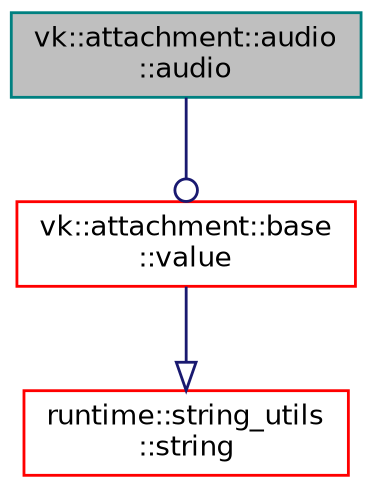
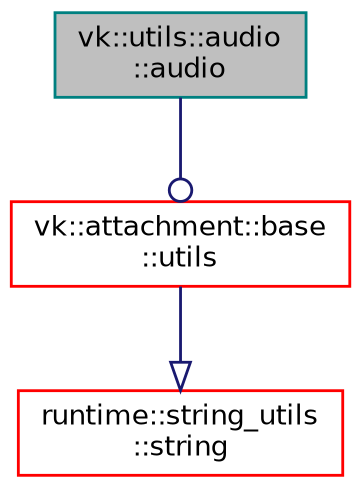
(186, 55) -> (181, 55)
(186, 244) -> (181, 244)
